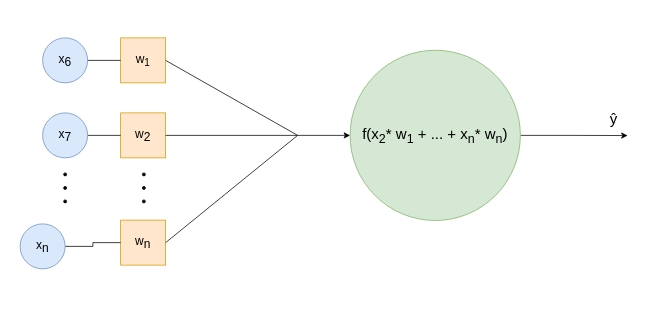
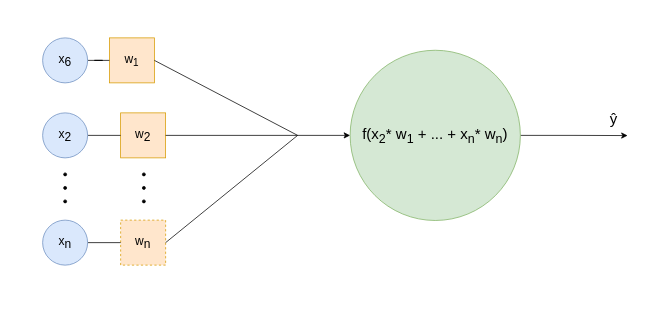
(143, 60) -> (132, 60)
(65, 135) -> (65, 135)
(143, 243) -> (143, 243)
(42, 246) -> (65, 243)
